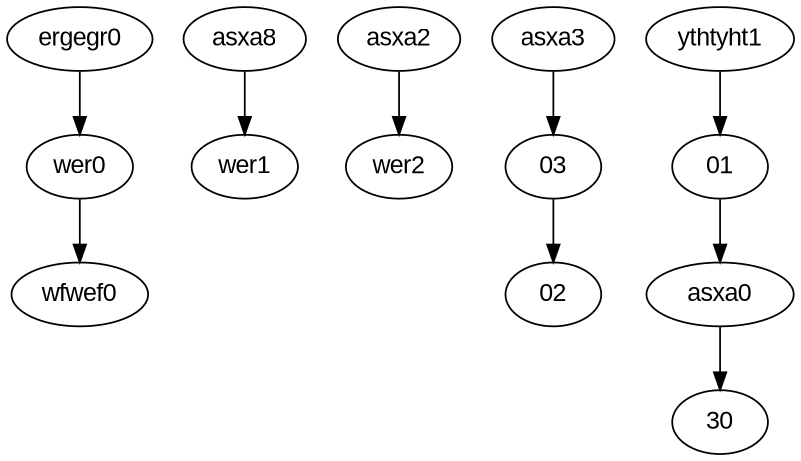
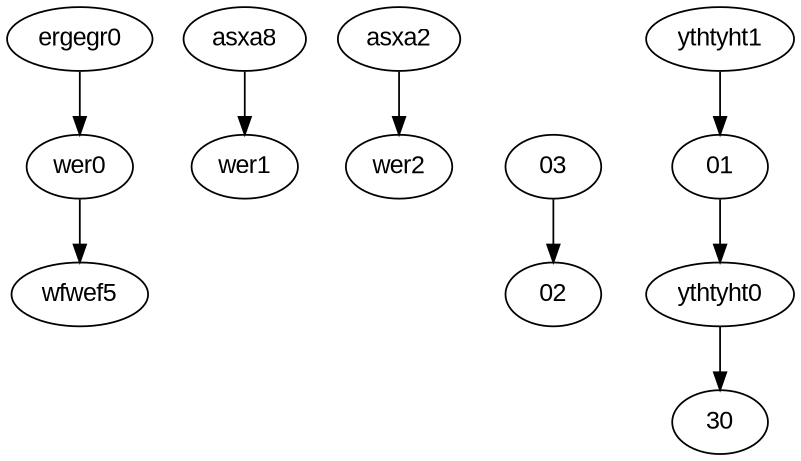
(553, 39) -> none
(80, 294) -> (80, 294)
(720, 294) -> (720, 294)
